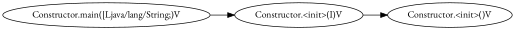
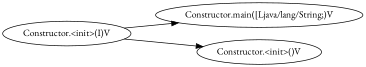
(219, 15) -> (148, 26)
